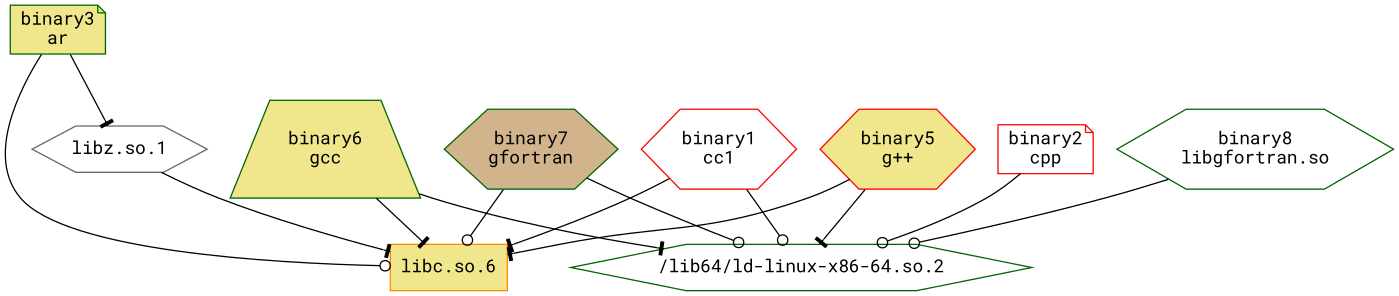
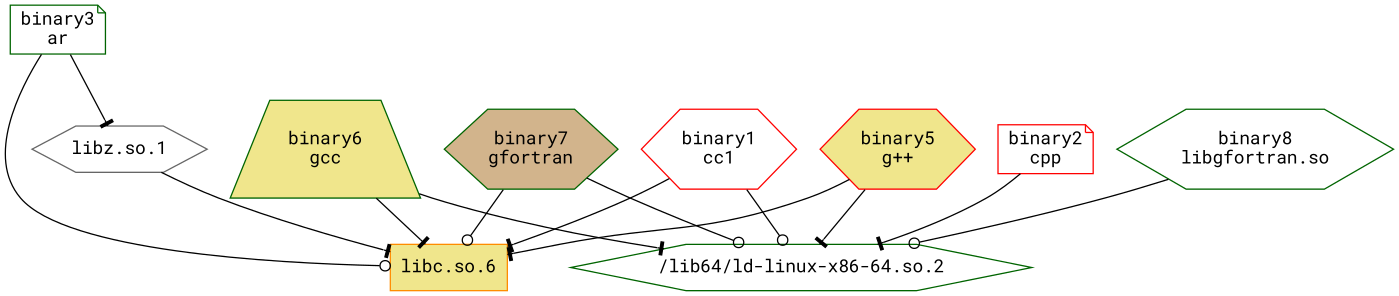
(58, 30) -> (58, 30)
(957, 213) -> (955, 214)
